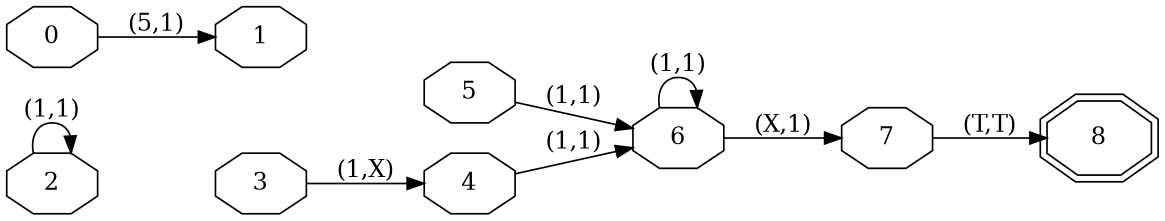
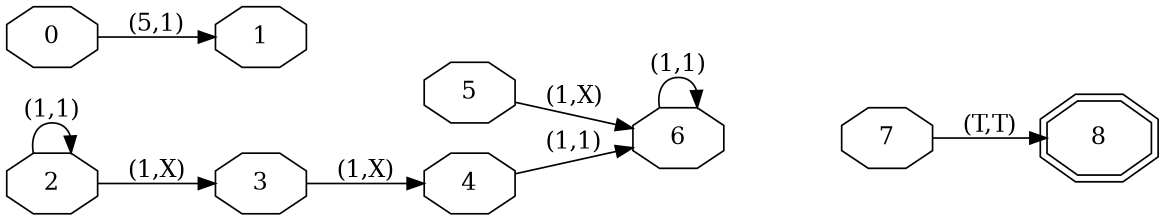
(574, 97) -> (574, 97)
(774, 138) -> none
none -> (148, 183)
